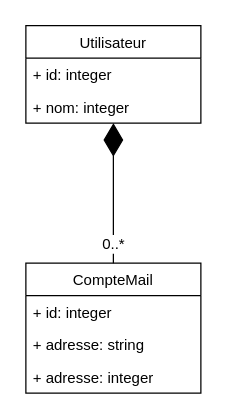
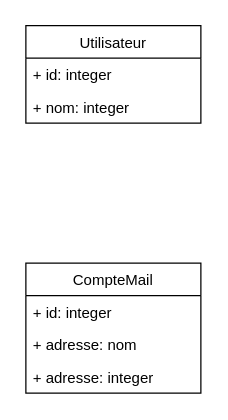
(113, 195) -> none
(96, 345) -> (85, 345)
